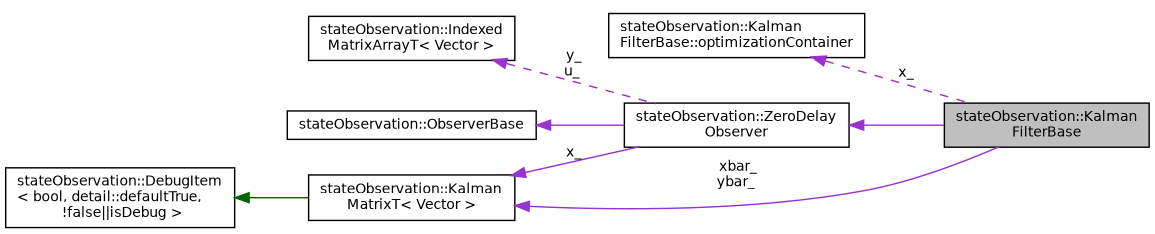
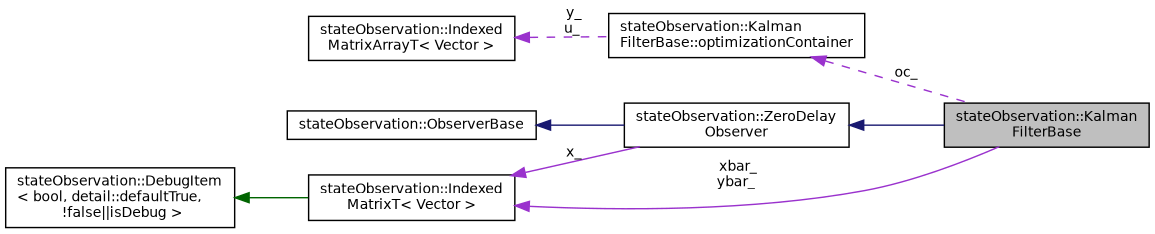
(905, 73) -> (905, 73)
(581, 84) -> (569, 37)
(588, 125) -> (588, 125)
(904, 125) -> (904, 125)
(412, 198) -> (412, 198)
